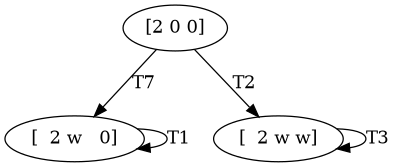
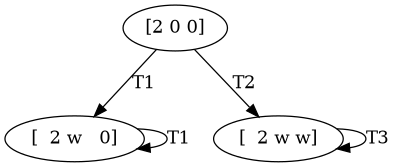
(144, 83) -> (144, 83)
